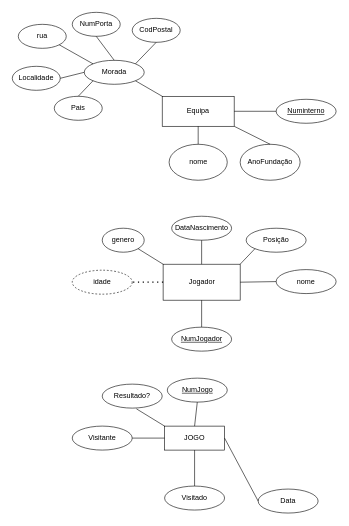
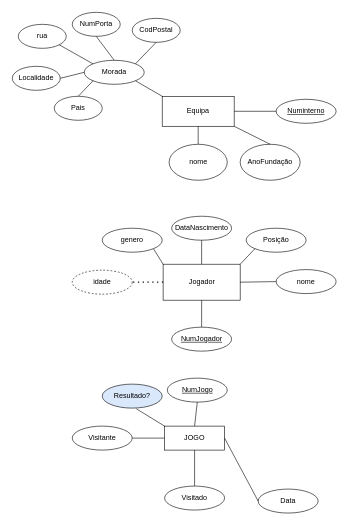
(123, 240) -> (132, 240)
(132, 396) -> (132, 396)
